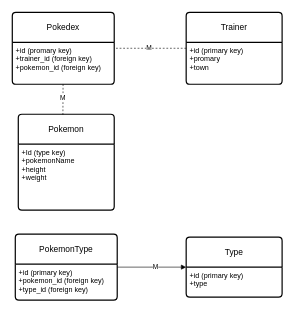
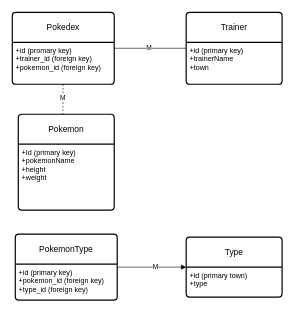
(152, 48) -> (152, 48)
(220, 59) -> (220, 59)
(48, 166) -> (53, 166)
(220, 280) -> (222, 280)
